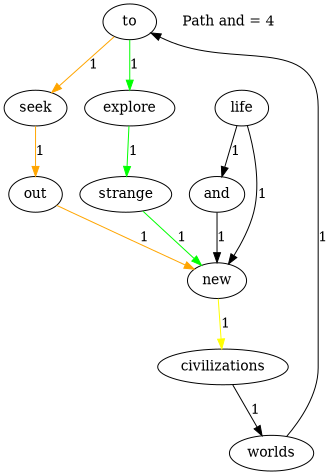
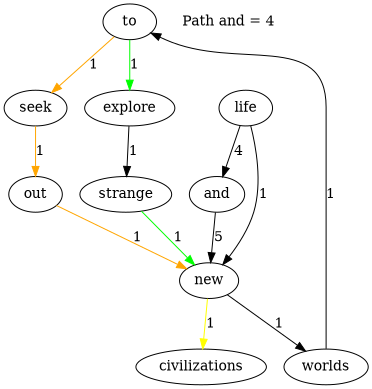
(128, 146) -> (128, 146)
(236, 151) -> (239, 151)
(222, 238) -> (219, 238)
(245, 406) -> (262, 320)
